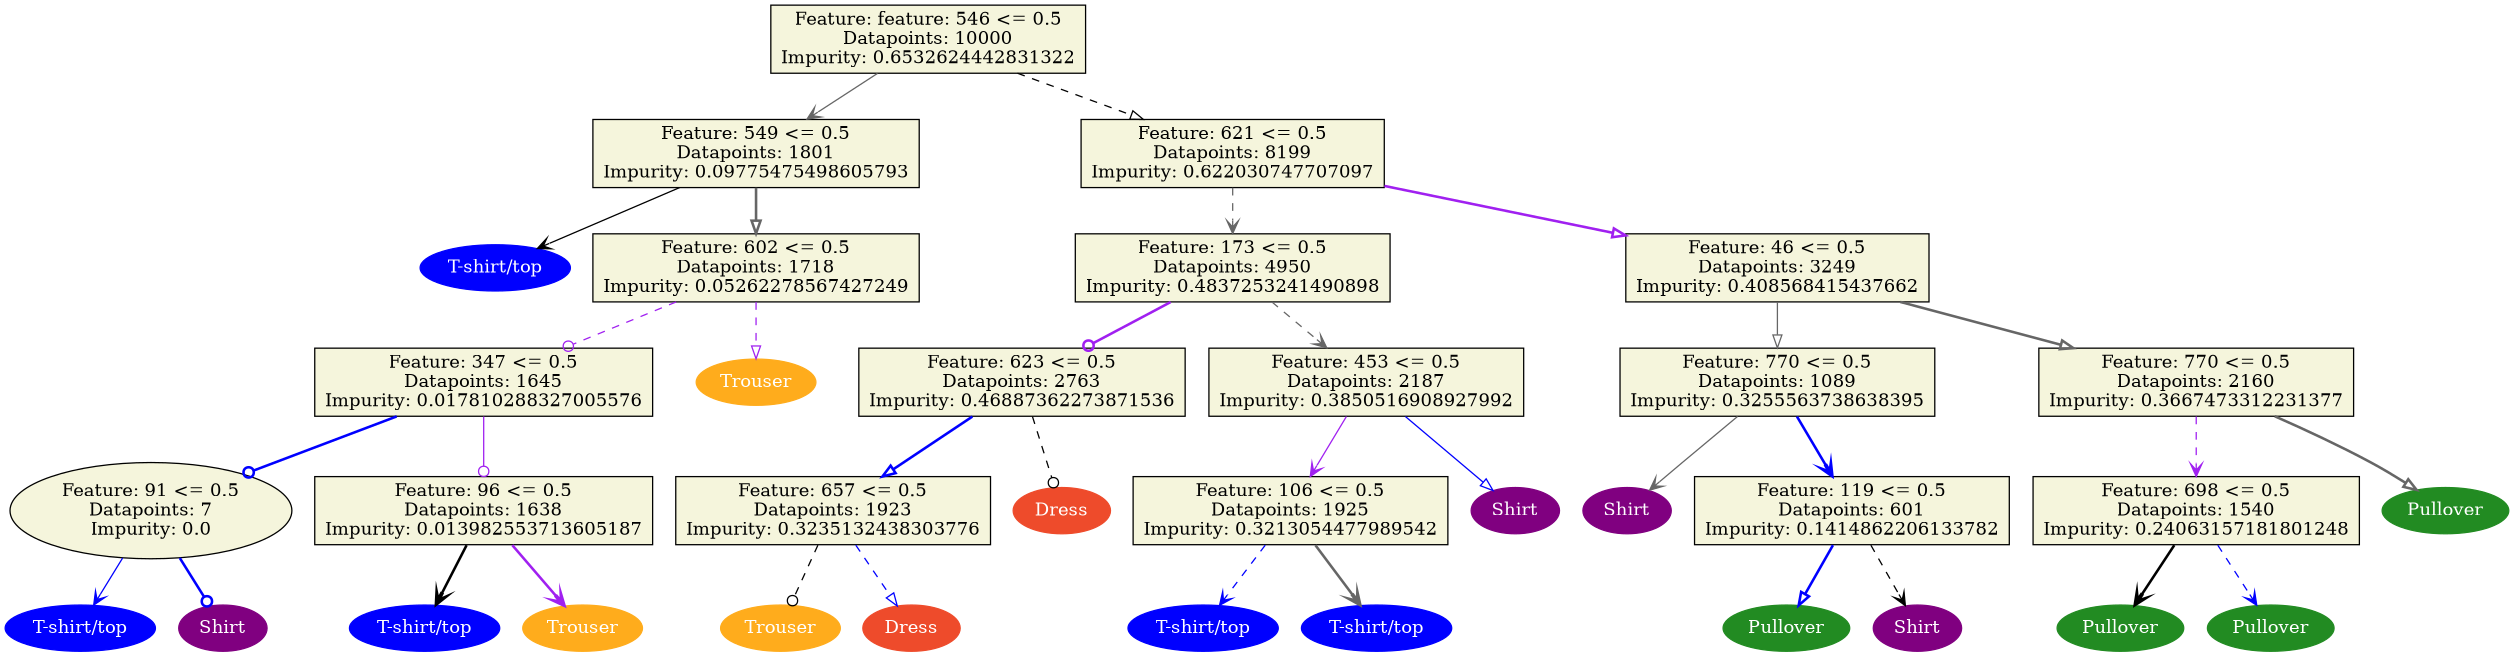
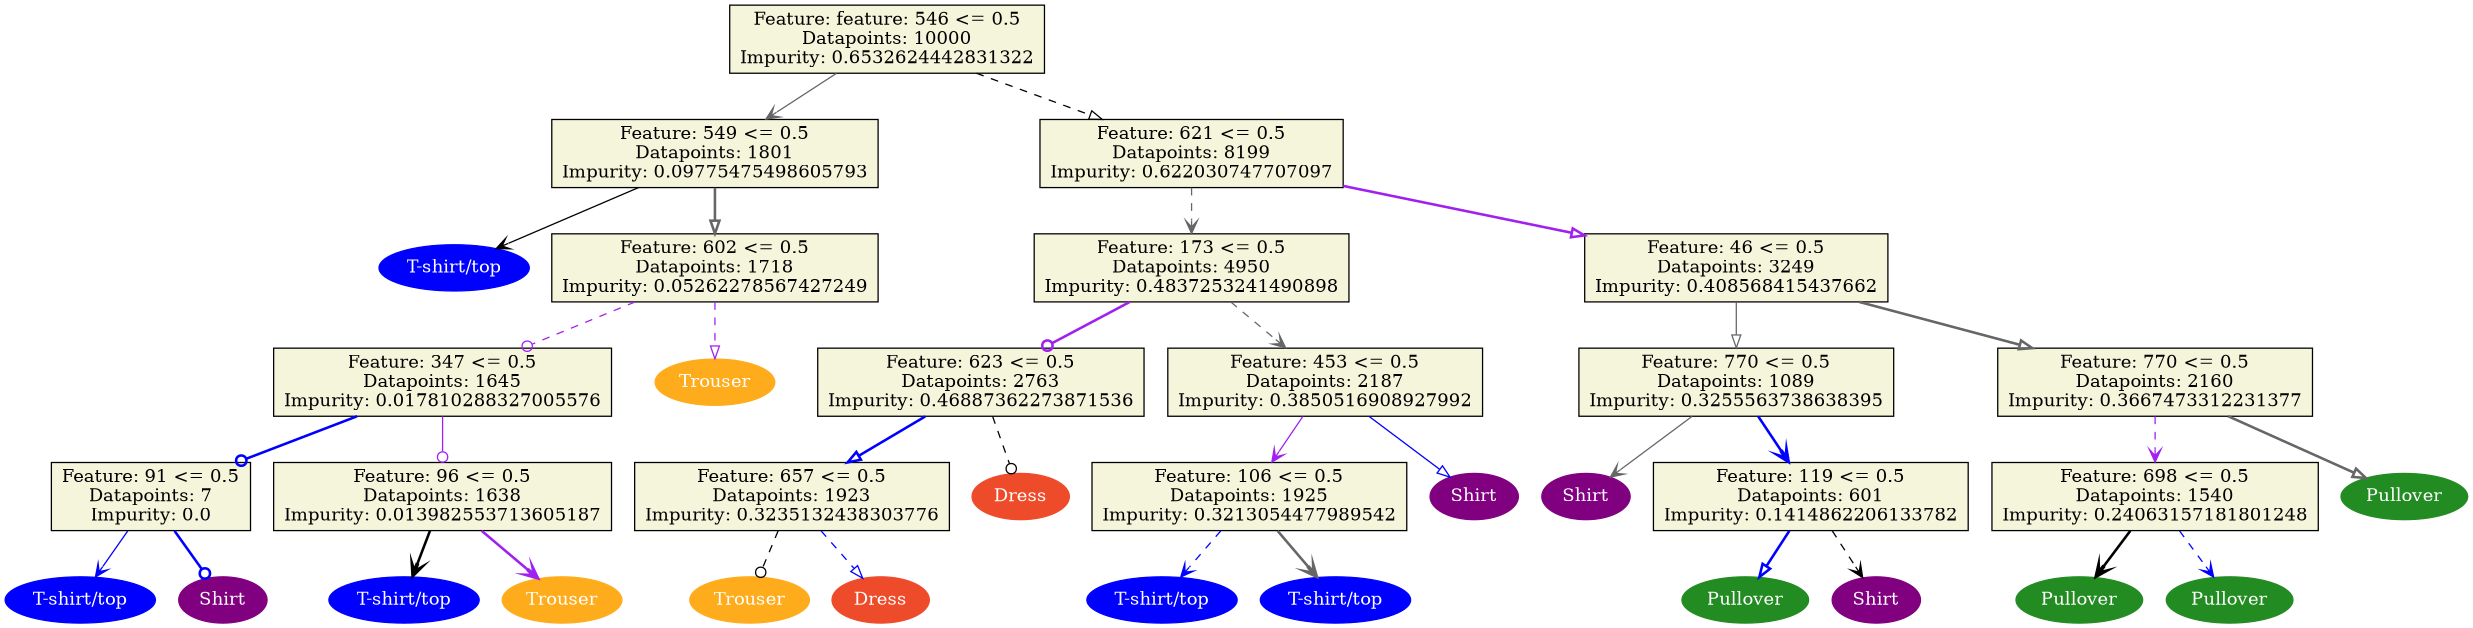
(151, 511) -> (151, 497)
